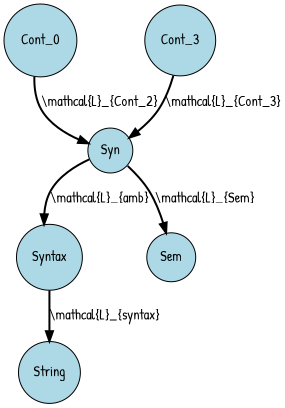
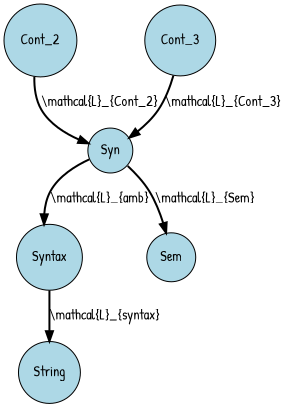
(40, 40) -> (40, 40)
